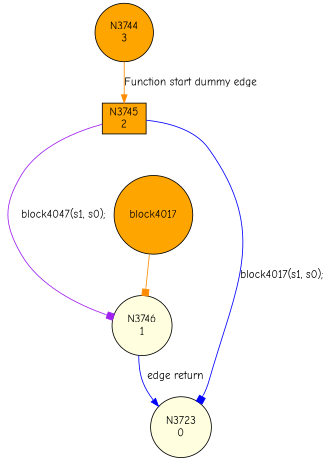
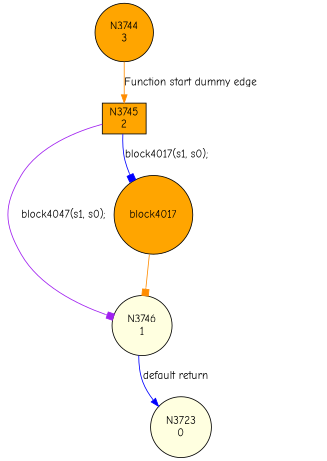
(243, 236) -> (124, 154)
(176, 376) -> (176, 376)
